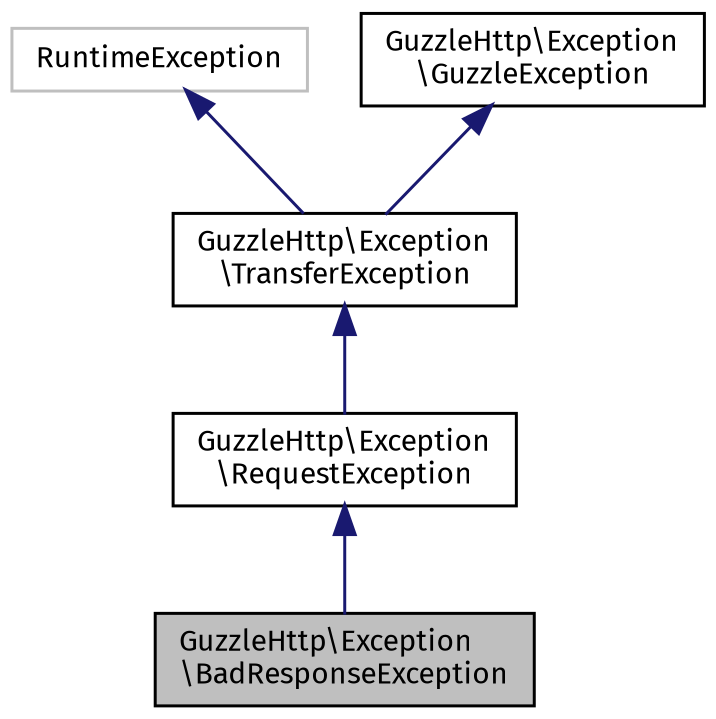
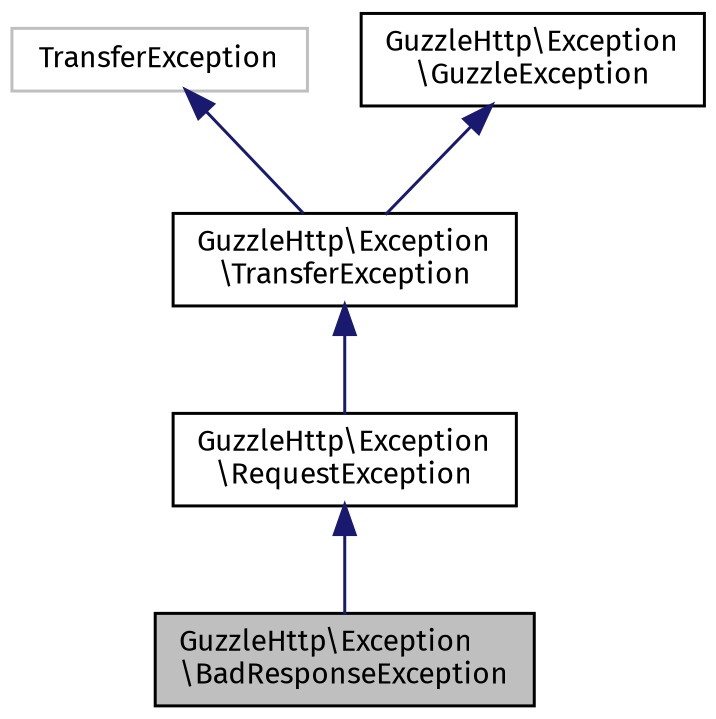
(160, 60) -> (160, 60)
